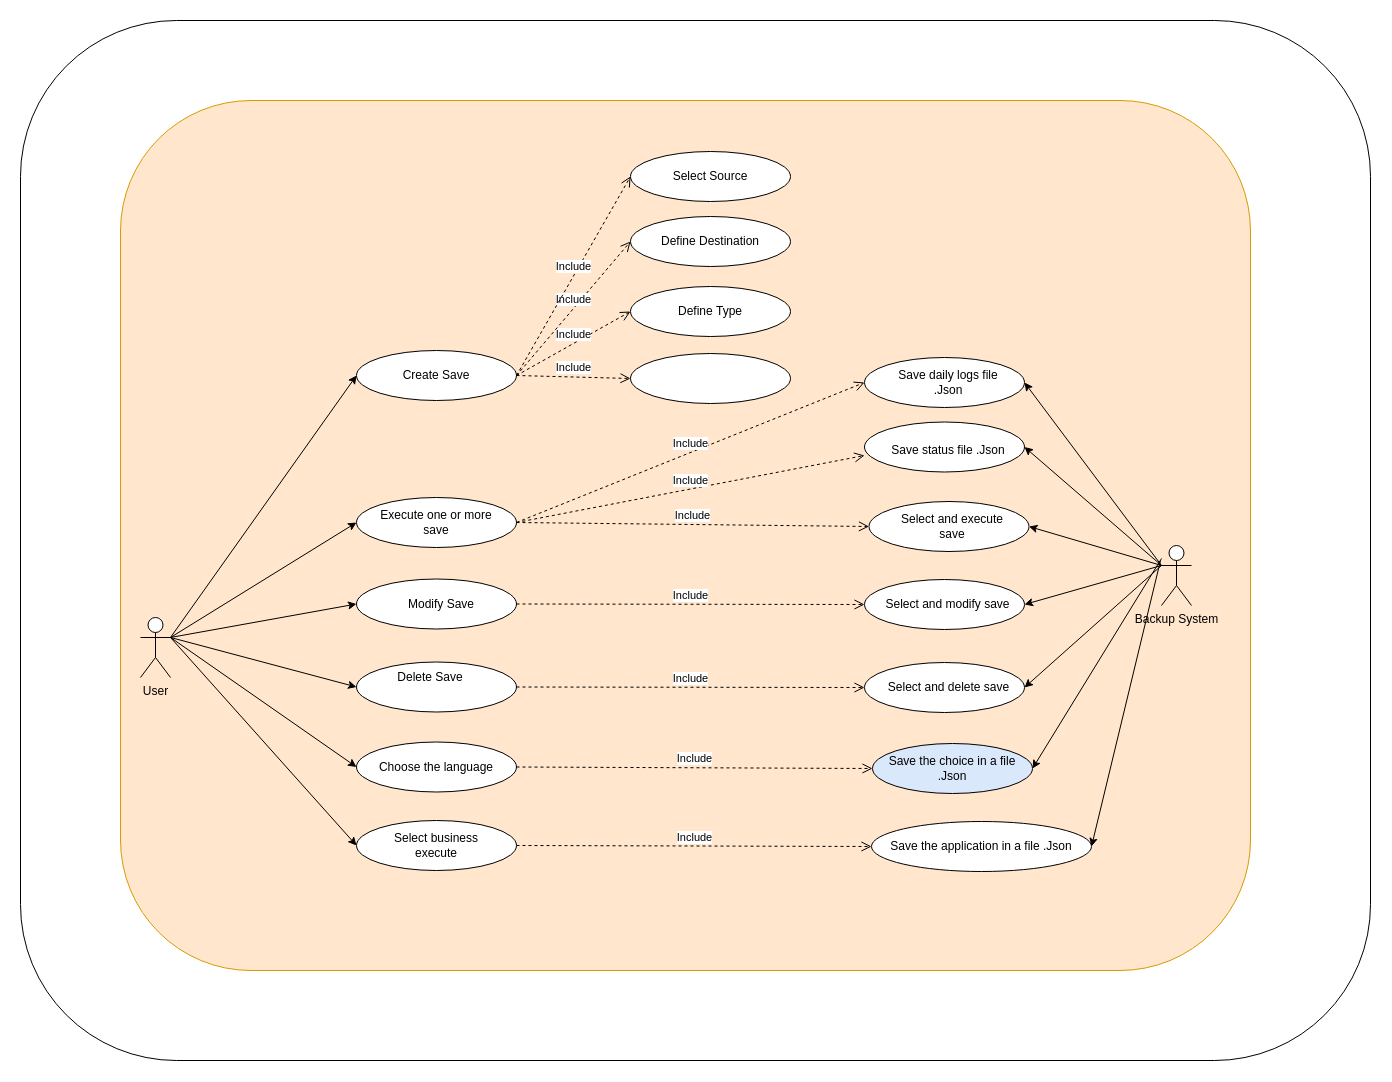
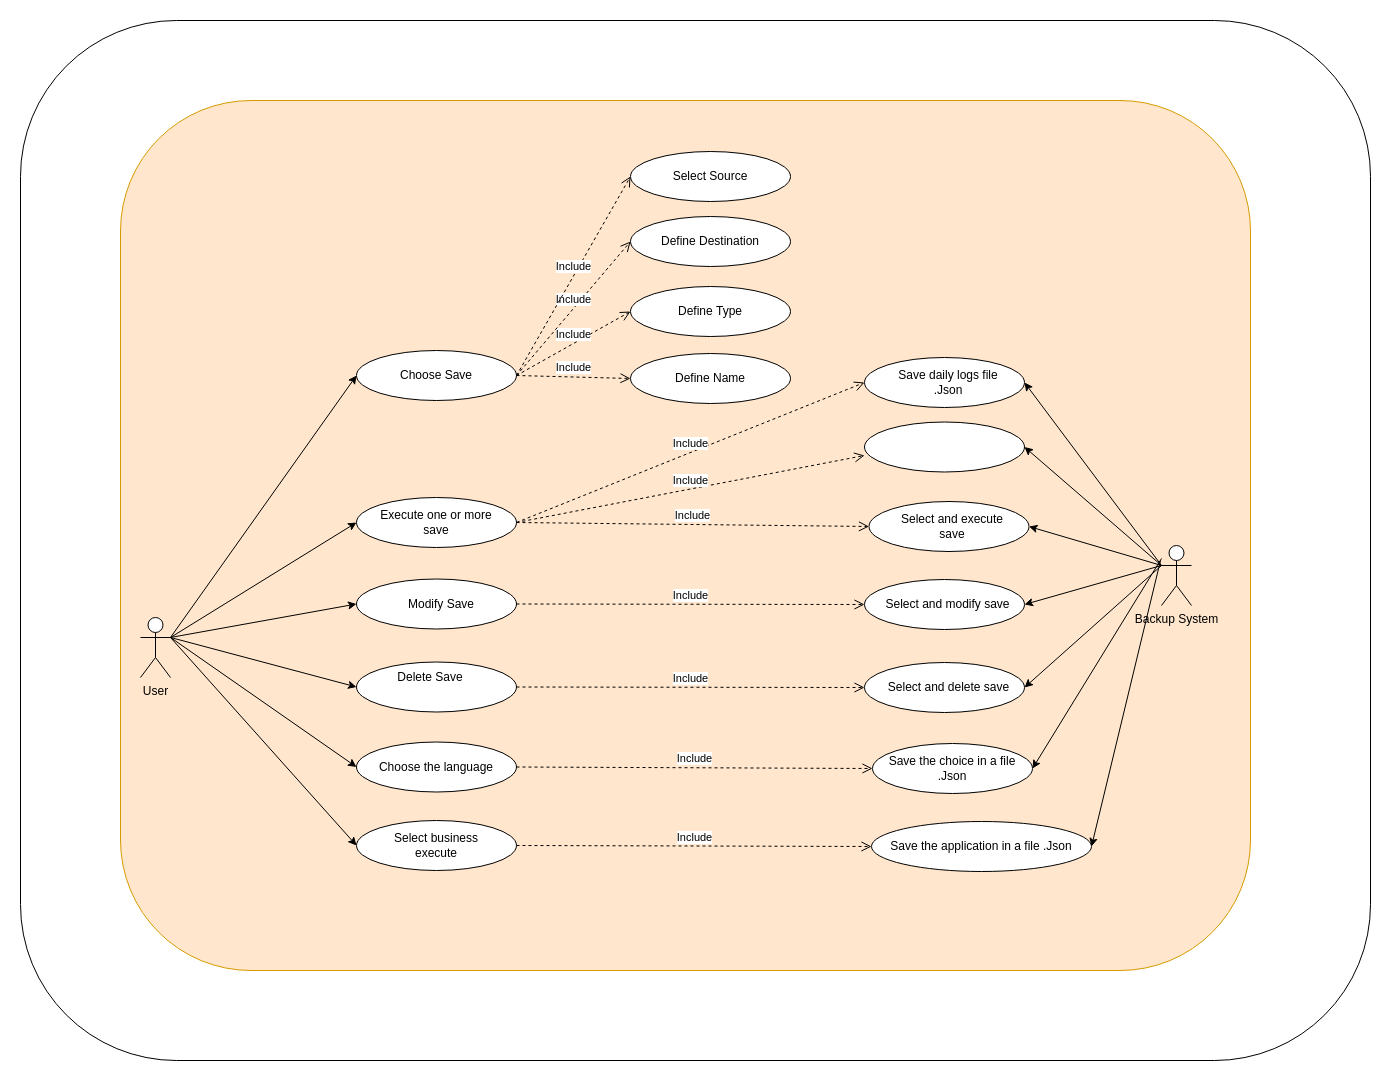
(437, 376) -> (437, 376)
none -> (711, 379)
(948, 451) -> none
(953, 769) -> (953, 769)
